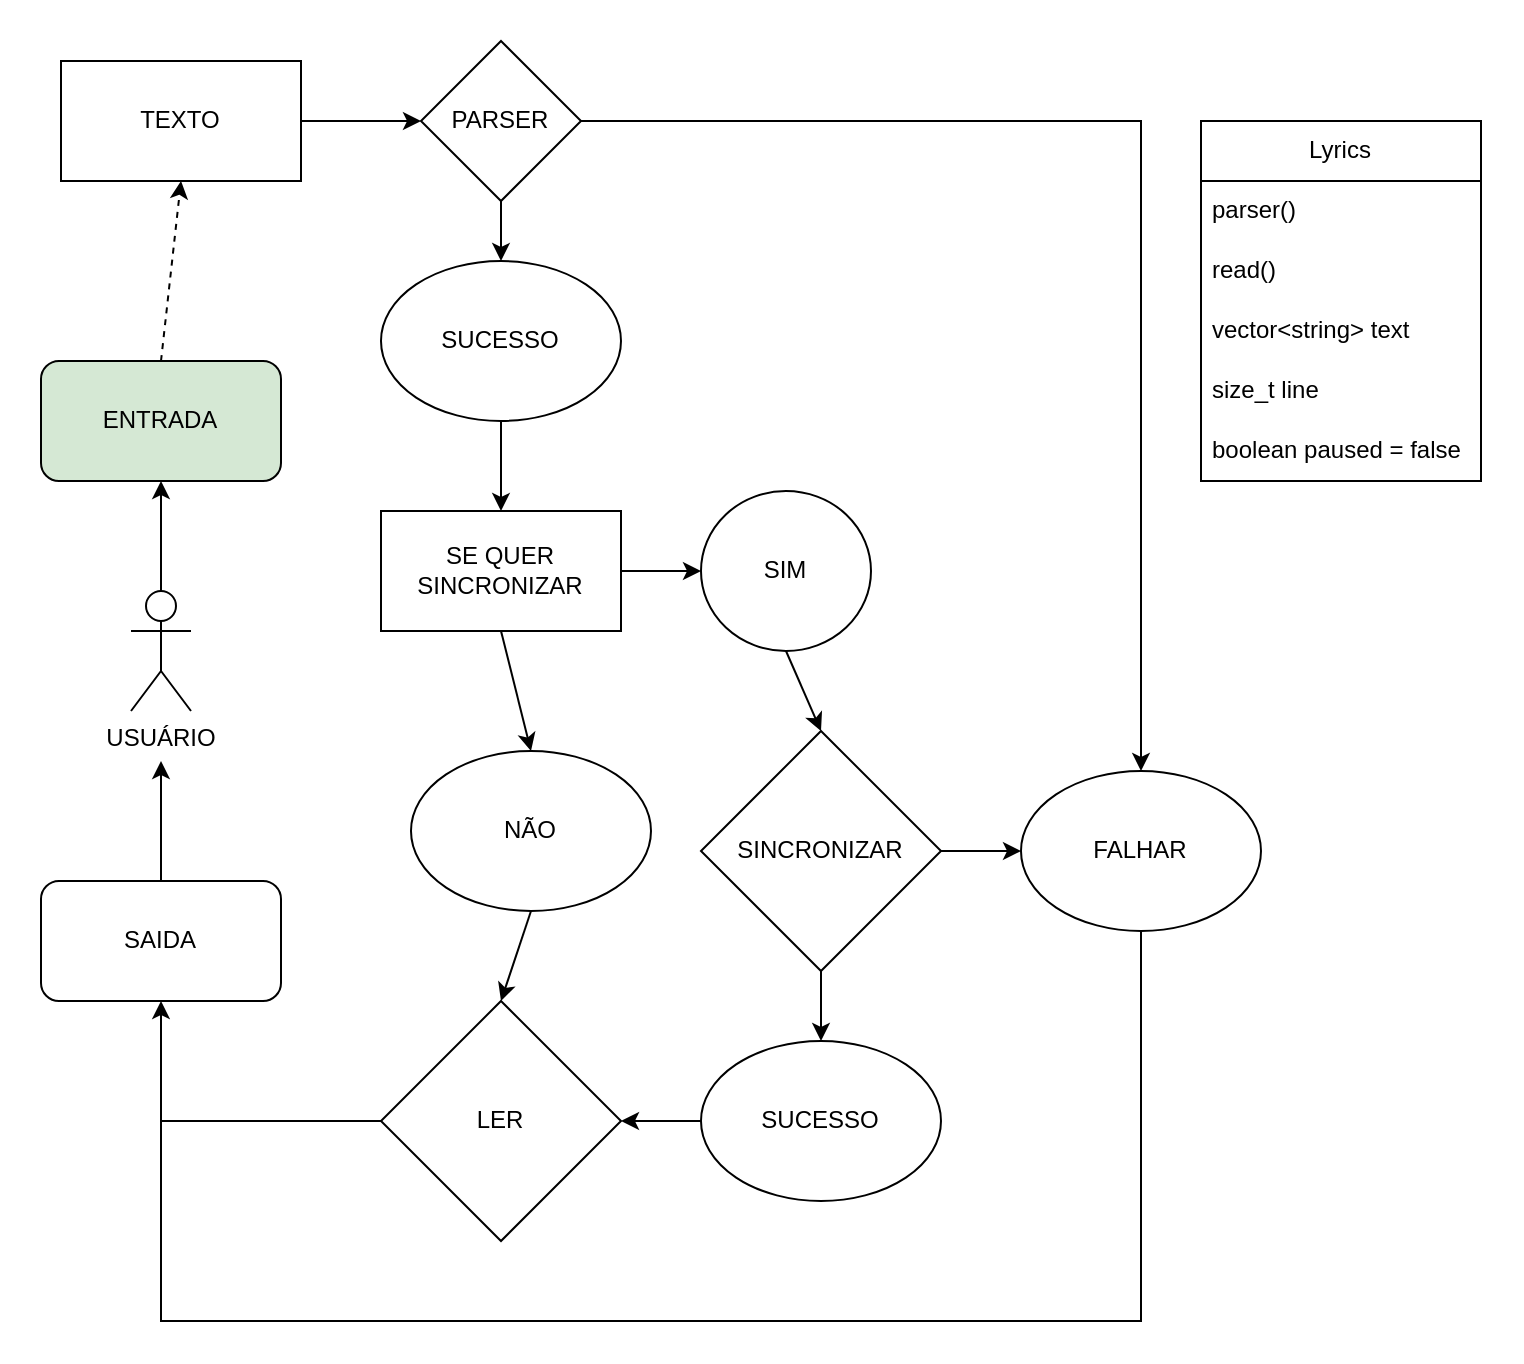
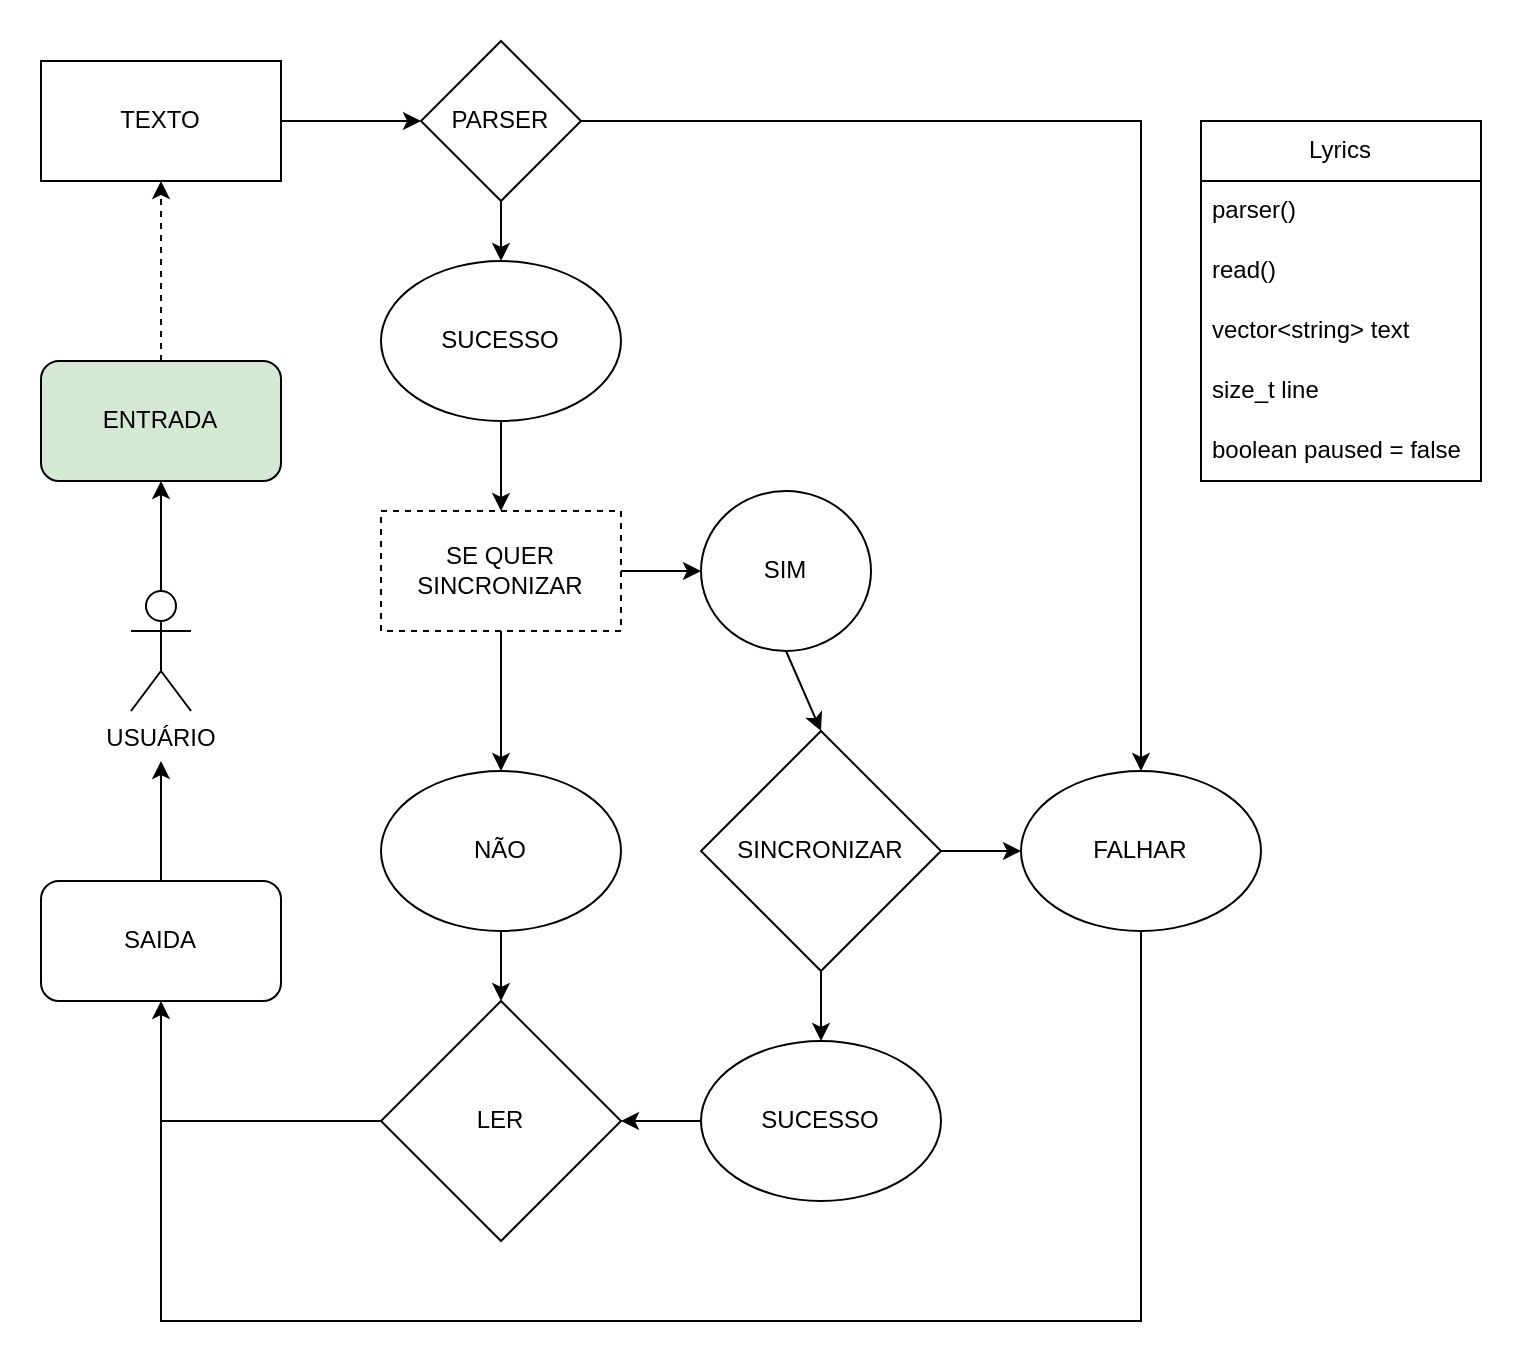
(181, 121) -> (161, 121)
(501, 571) -> (501, 571)
(531, 831) -> (501, 851)
